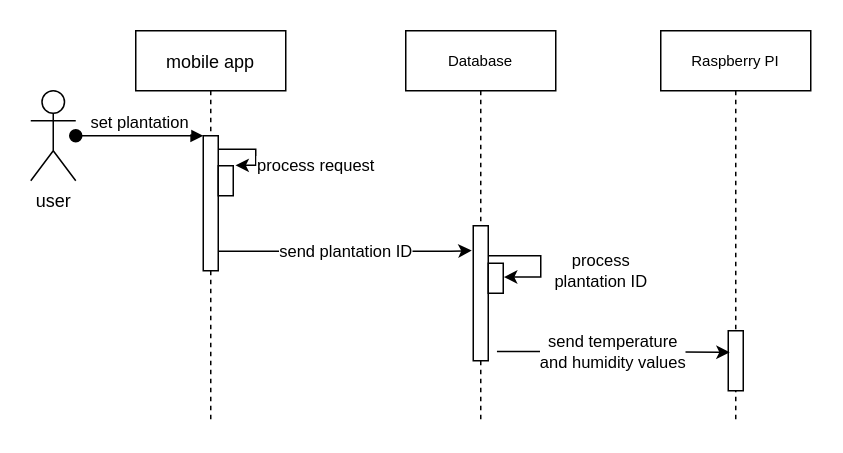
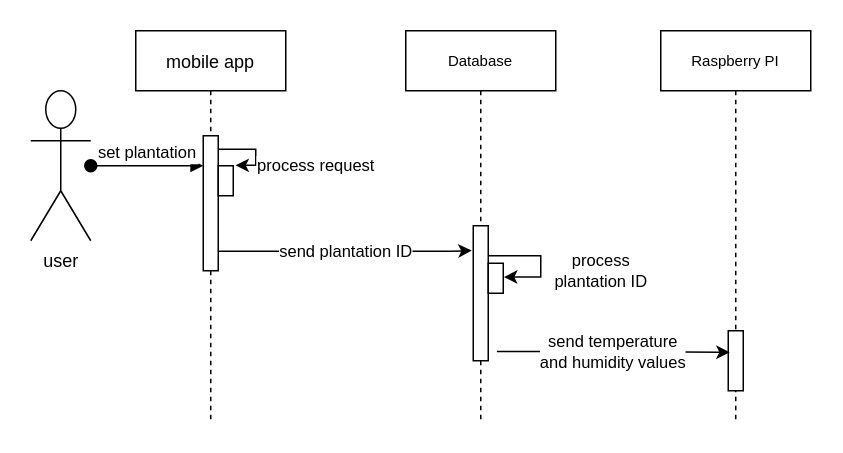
(53, 136) -> (61, 166)
